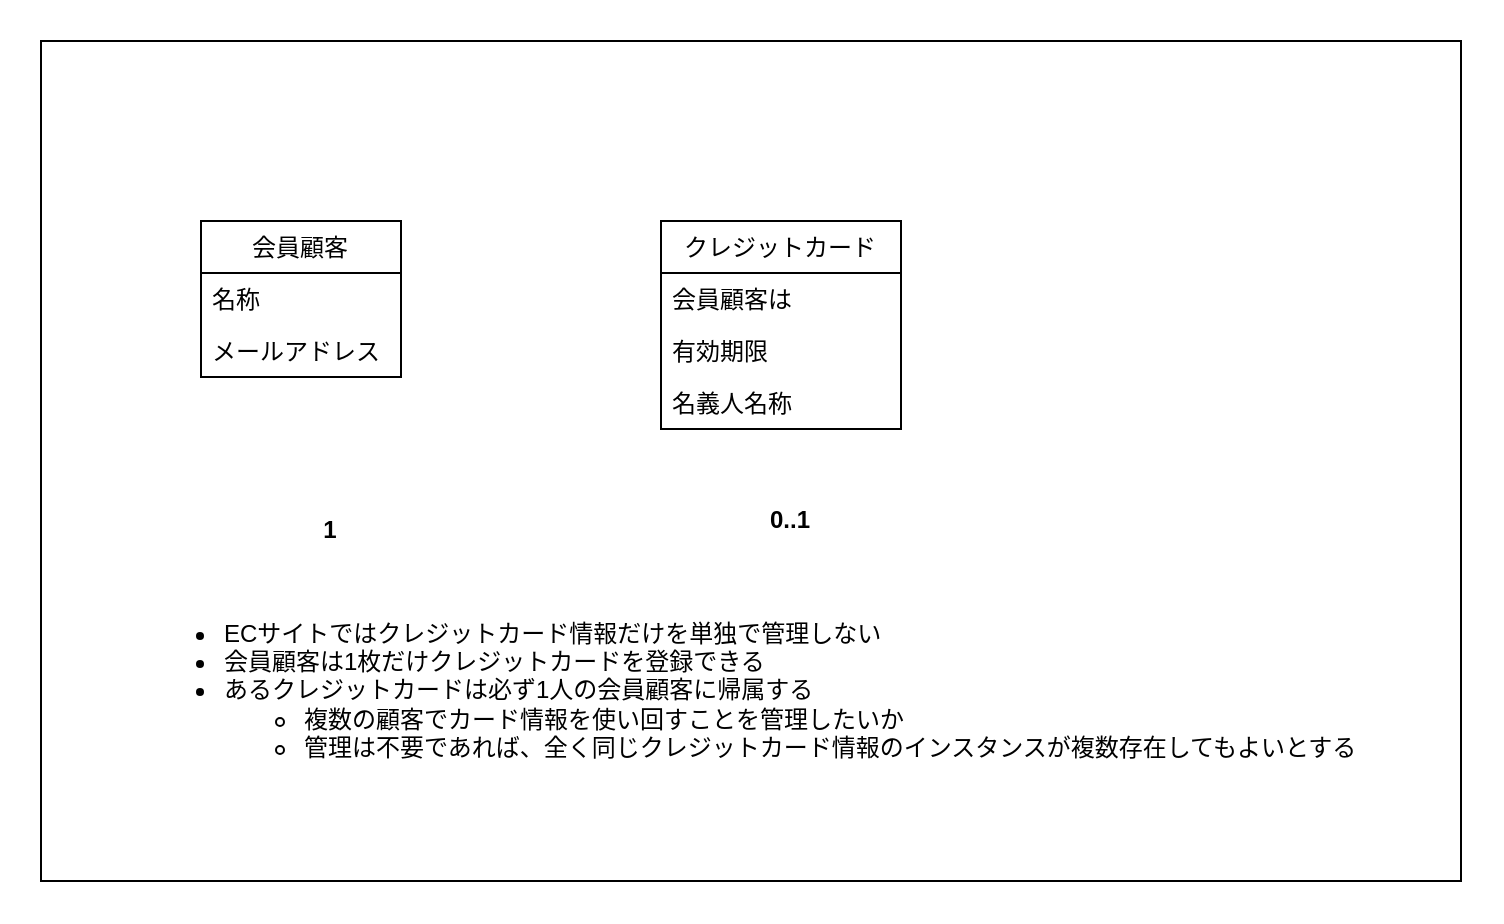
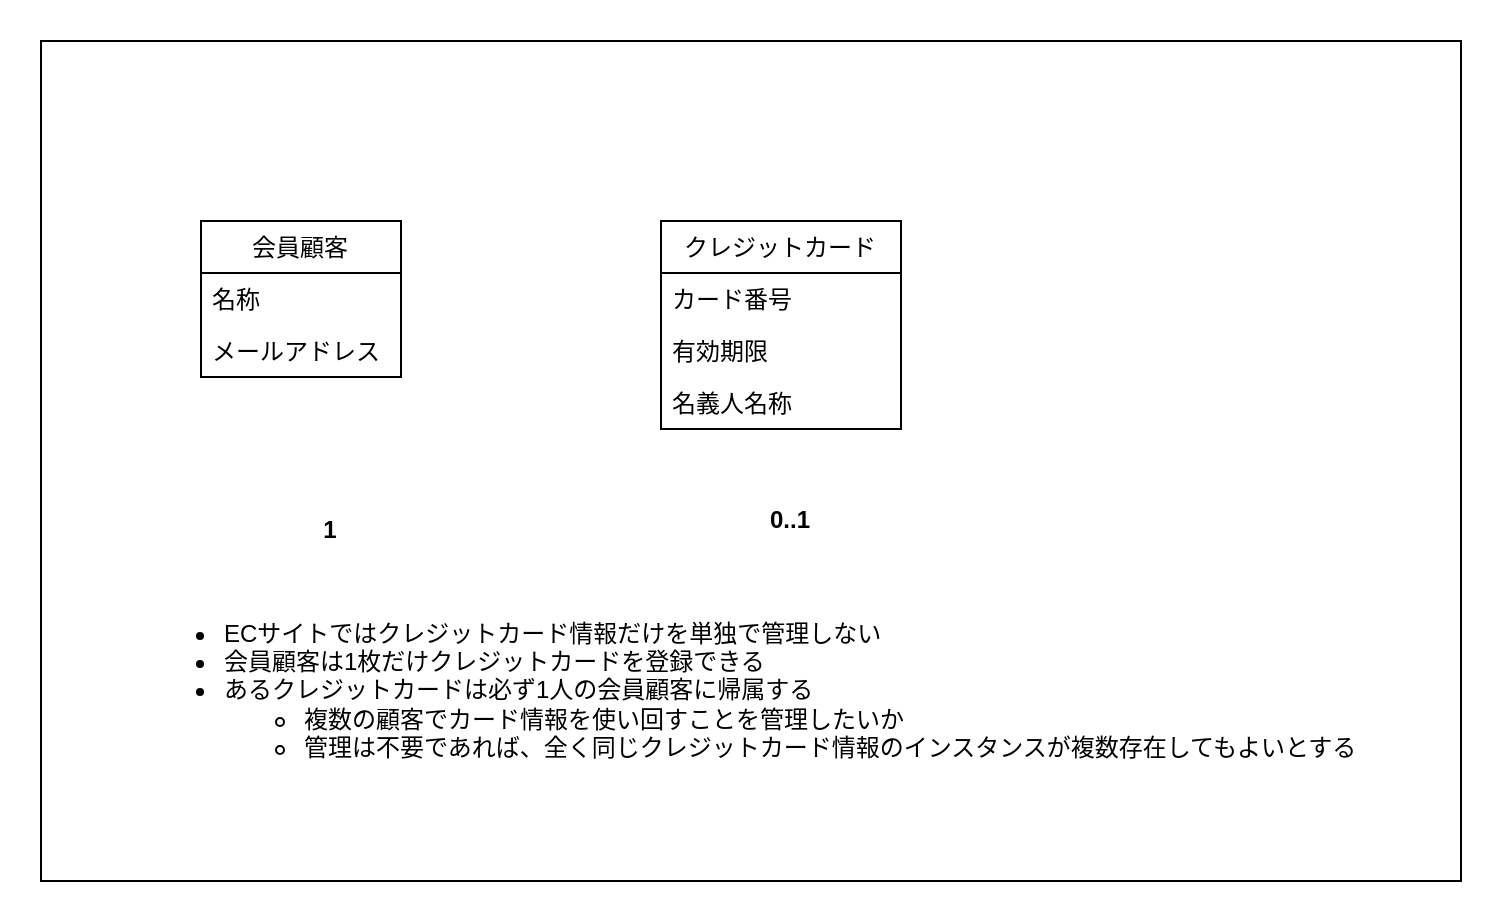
(732, 300) -> (732, 300)
